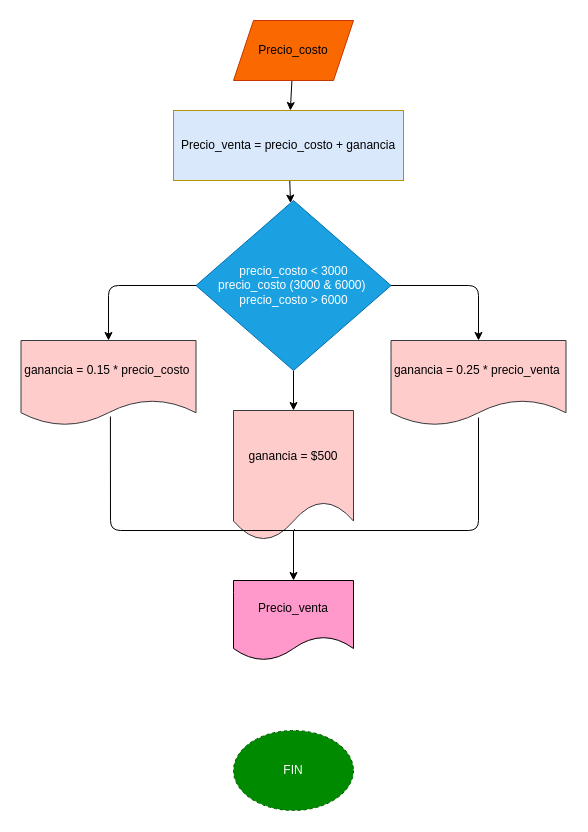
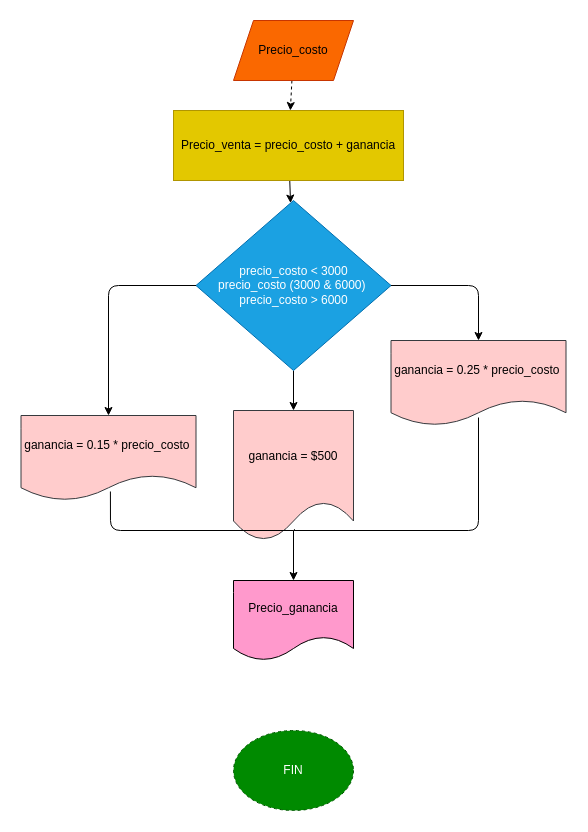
(291, 93) -> (291, 93)
(289, 146) -> (289, 146)
(479, 371) -> (479, 371)
(109, 383) -> (109, 458)
(294, 609) -> (294, 609)
